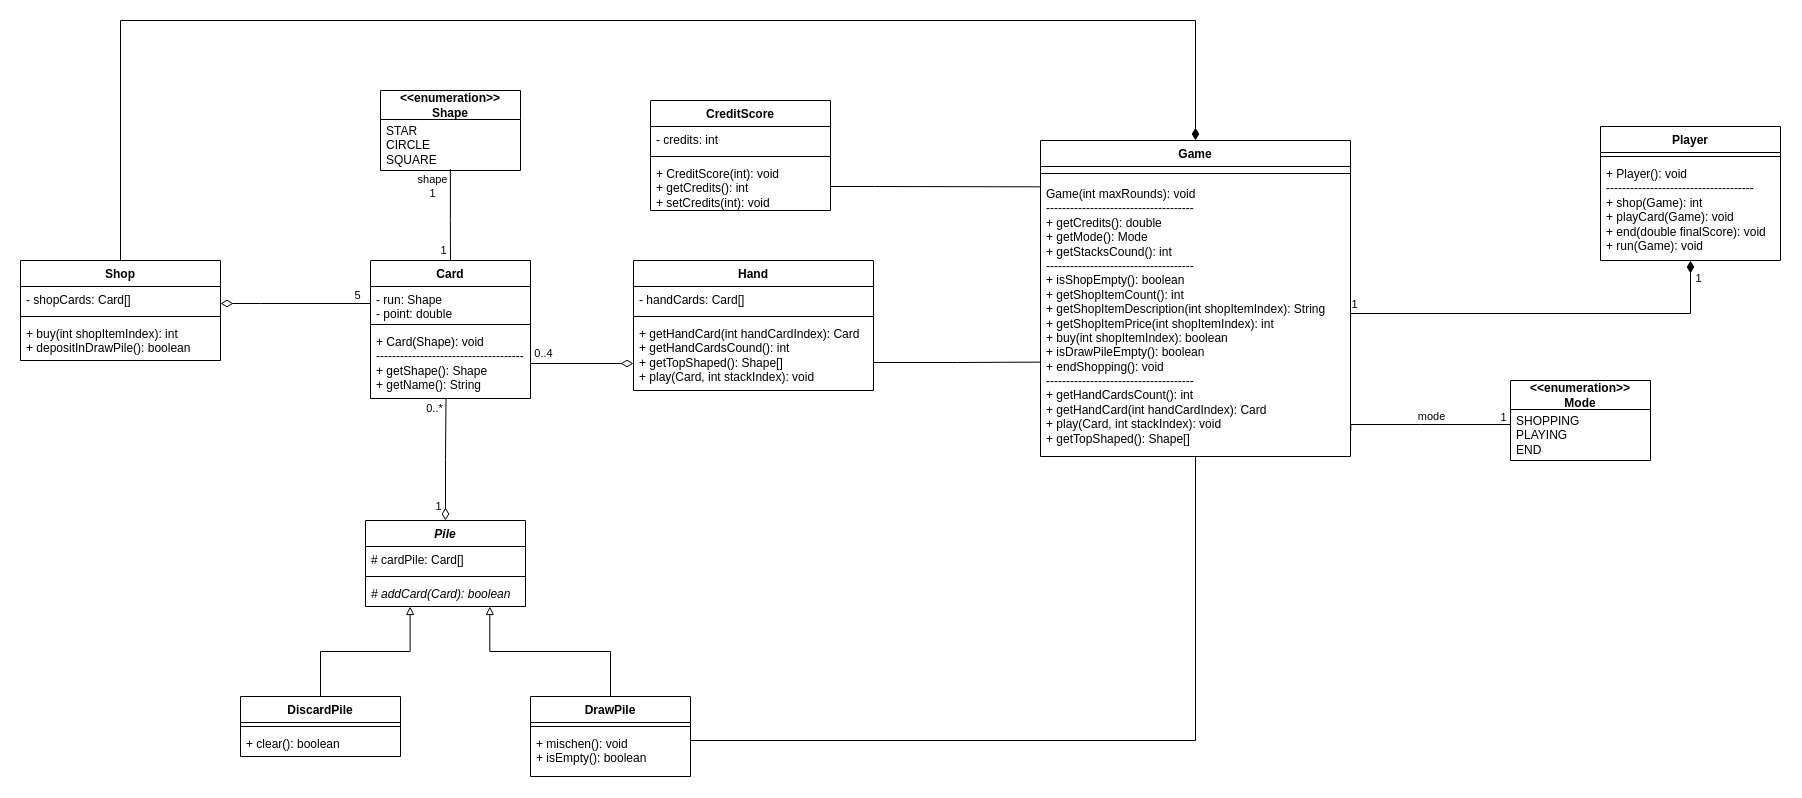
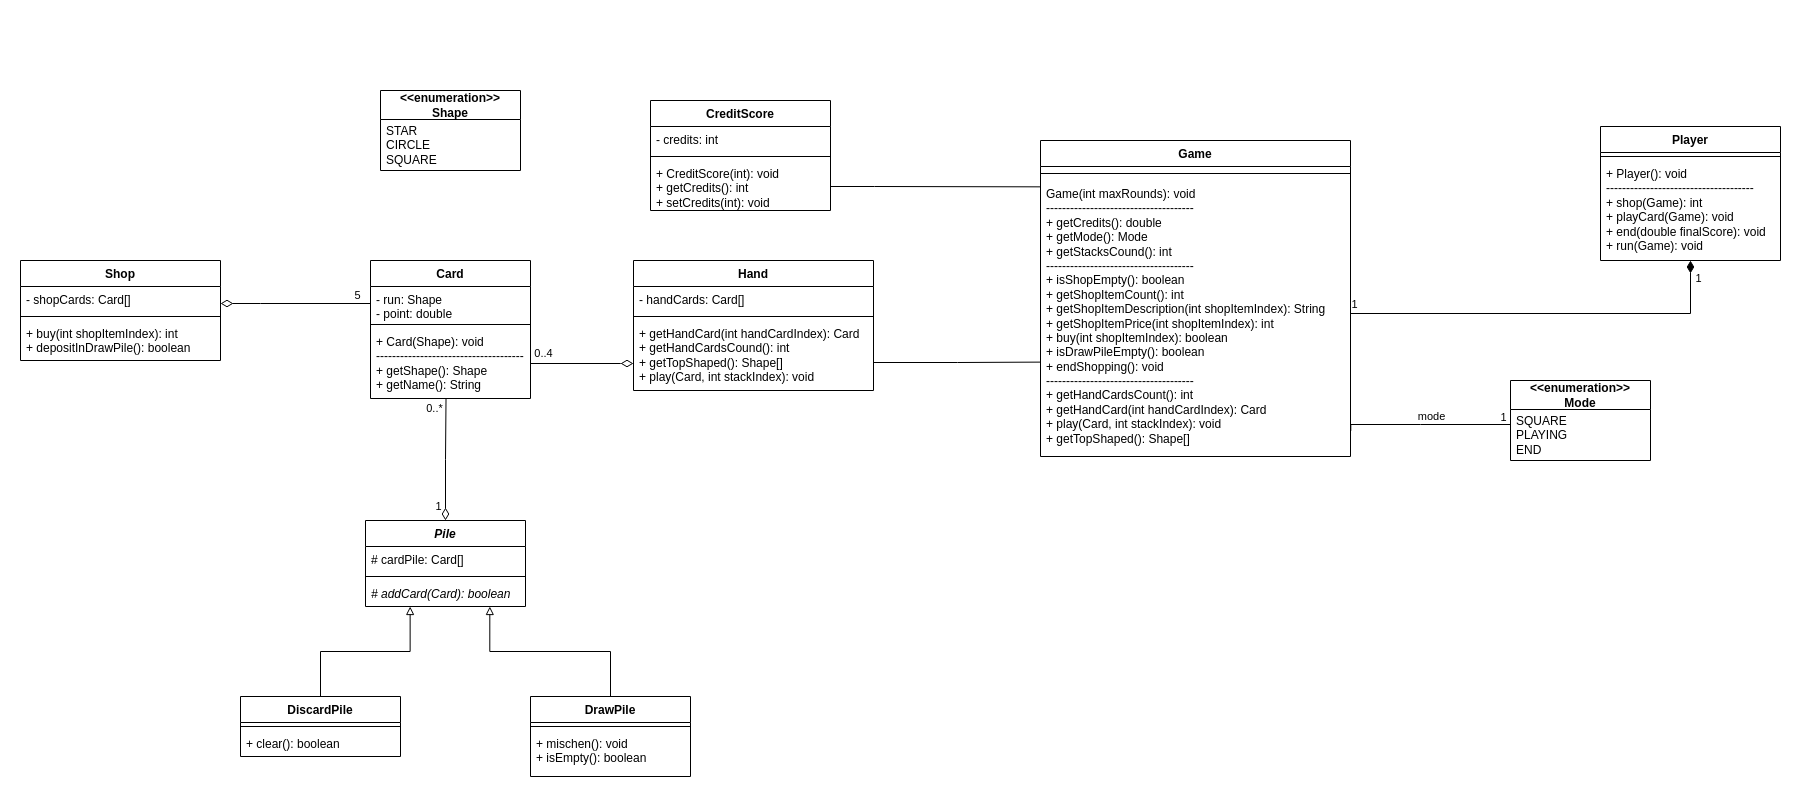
(592, 21) -> none
(450, 216) -> none
(1543, 436) -> (1540, 436)
(1086, 741) -> none
